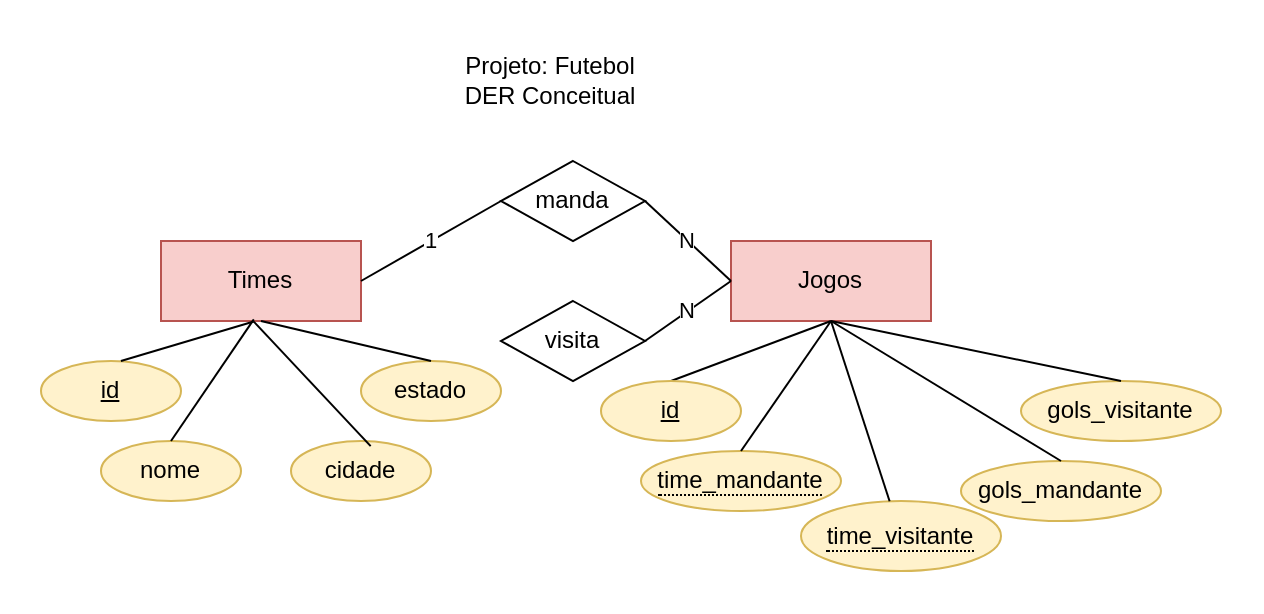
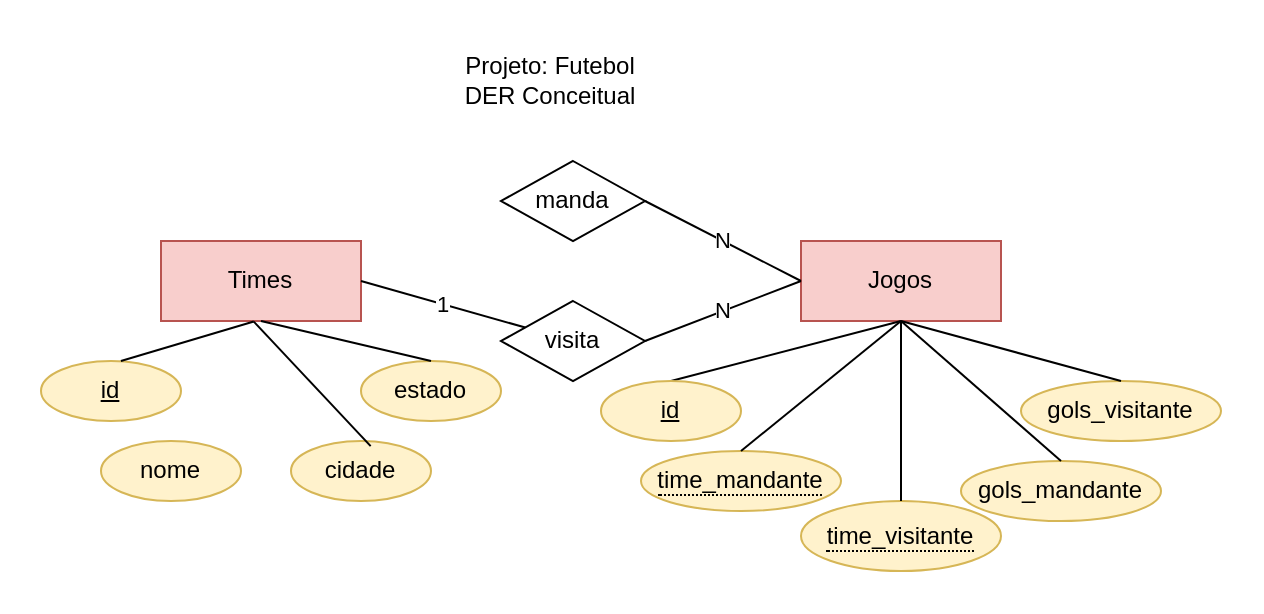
(431, 241) -> (443, 304)
(831, 281) -> (901, 281)
(210, 384) -> none
